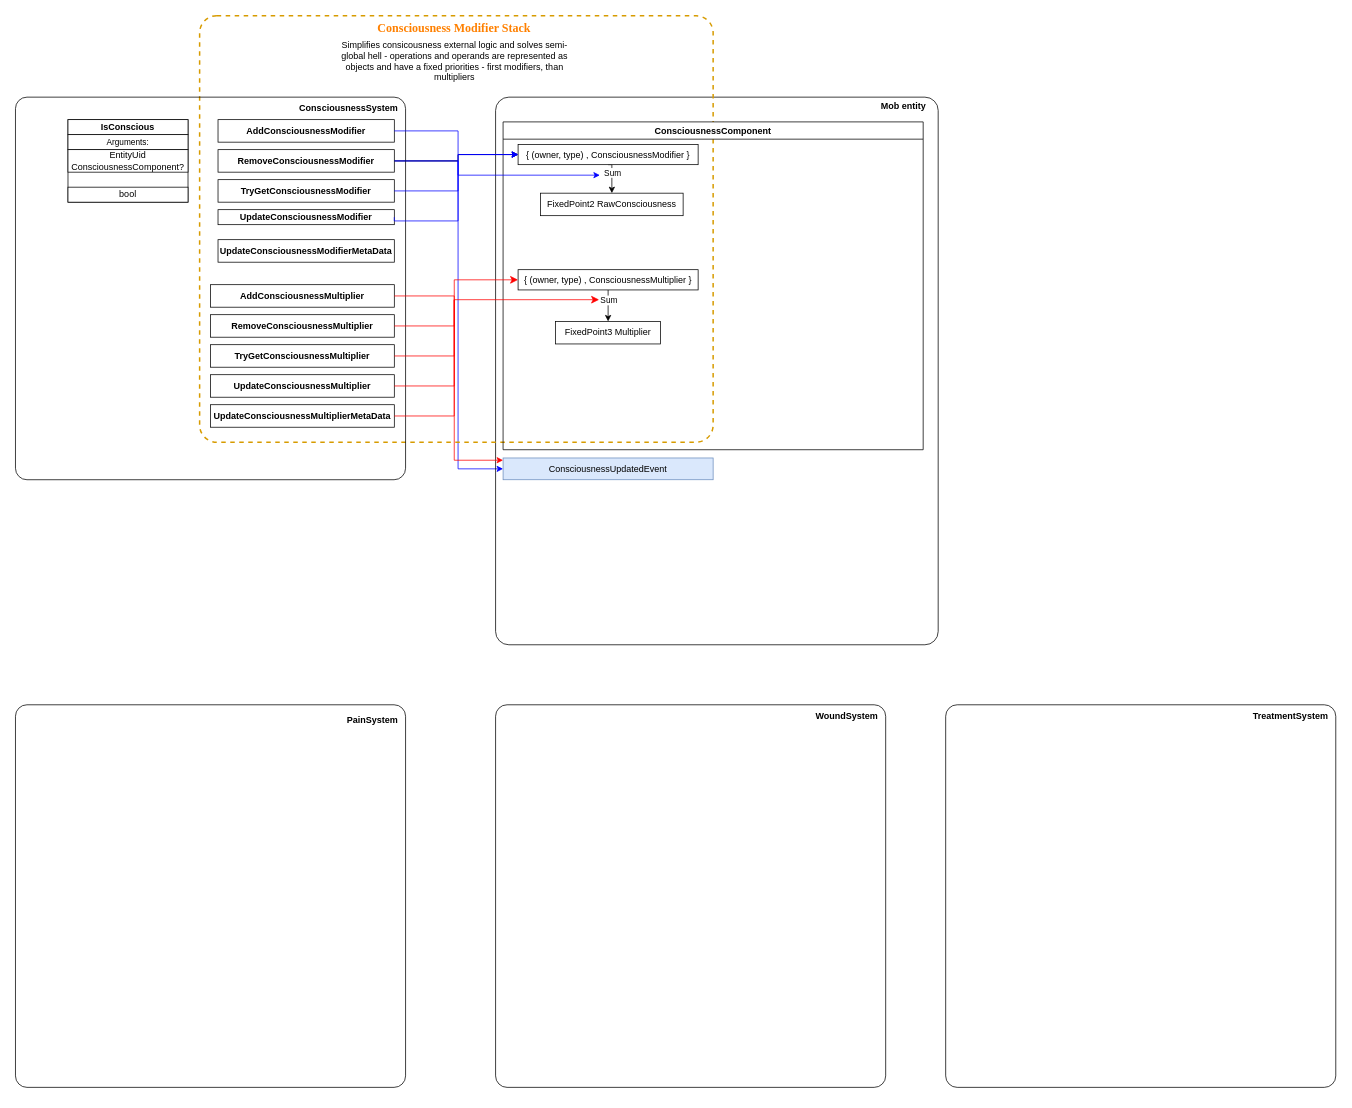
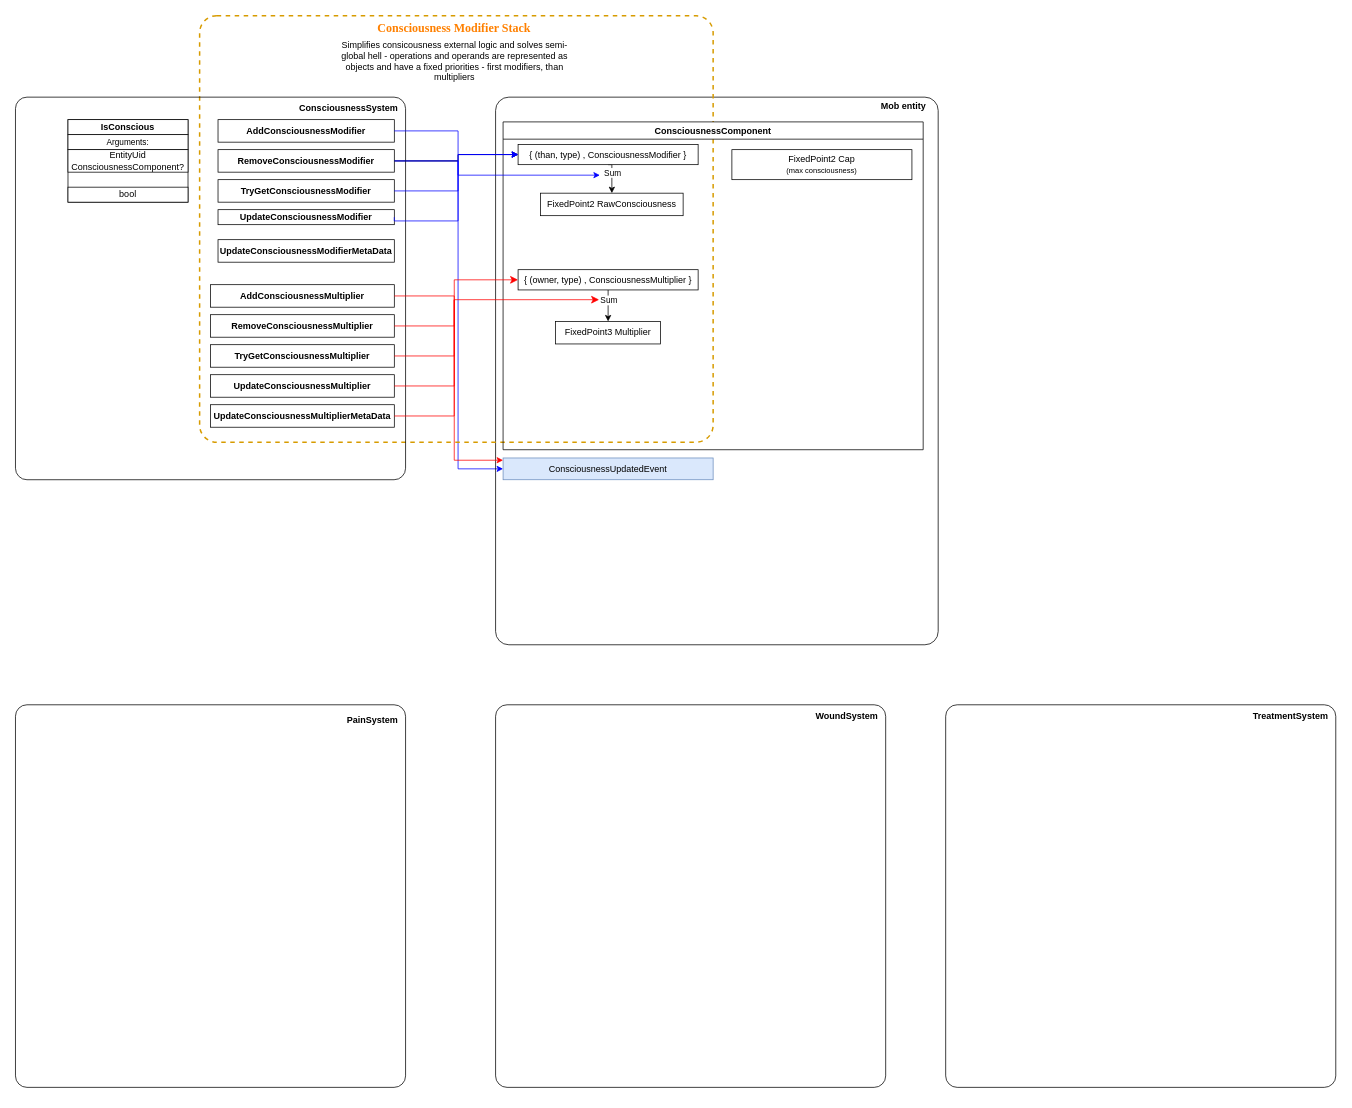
(608, 155) -> (608, 155)
none -> (822, 165)
